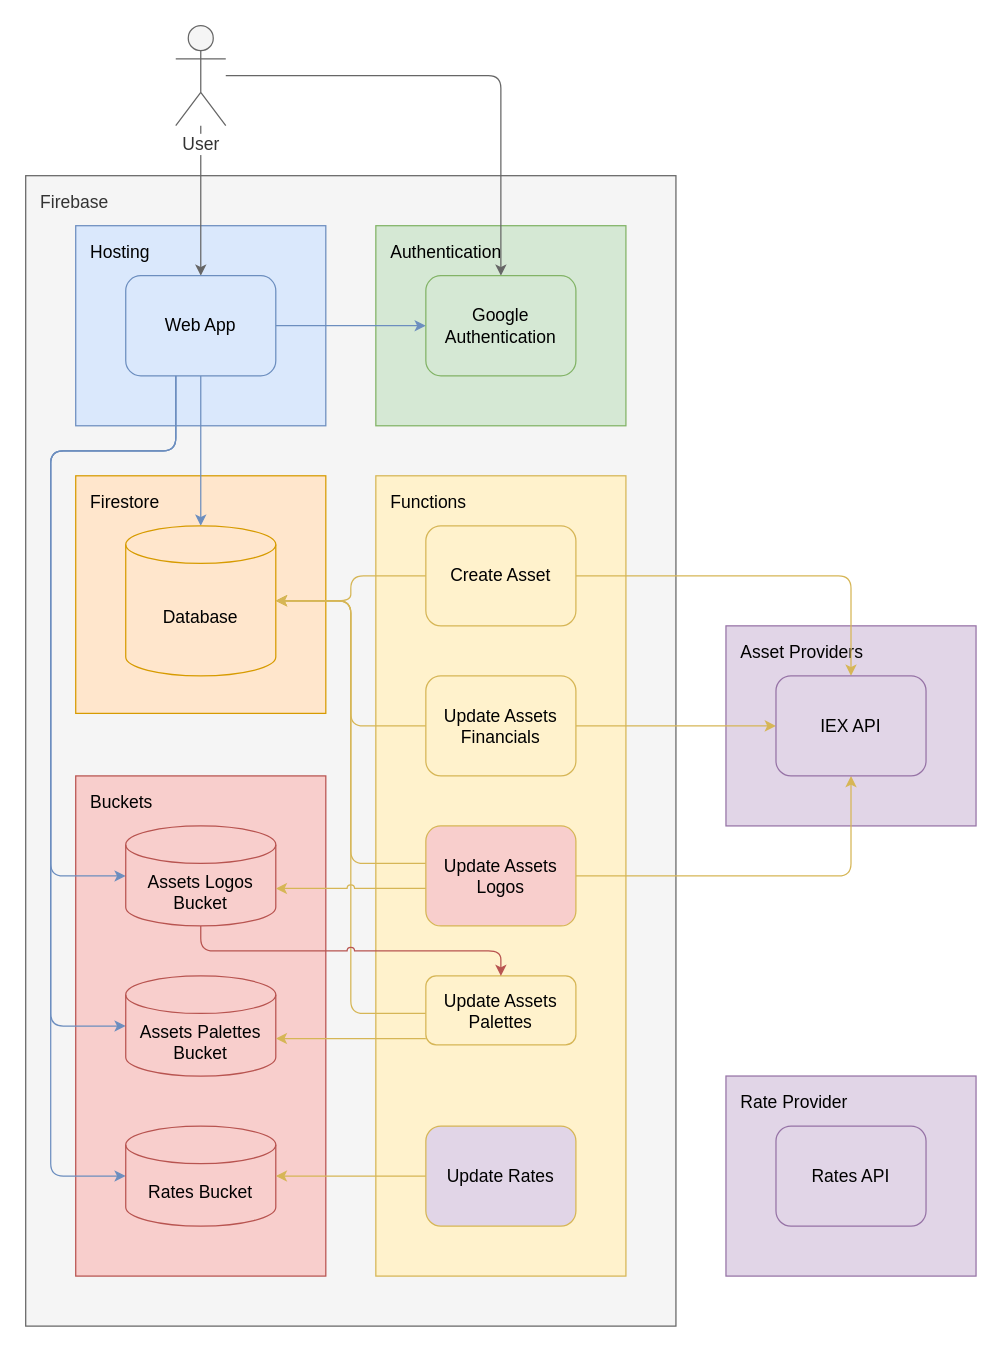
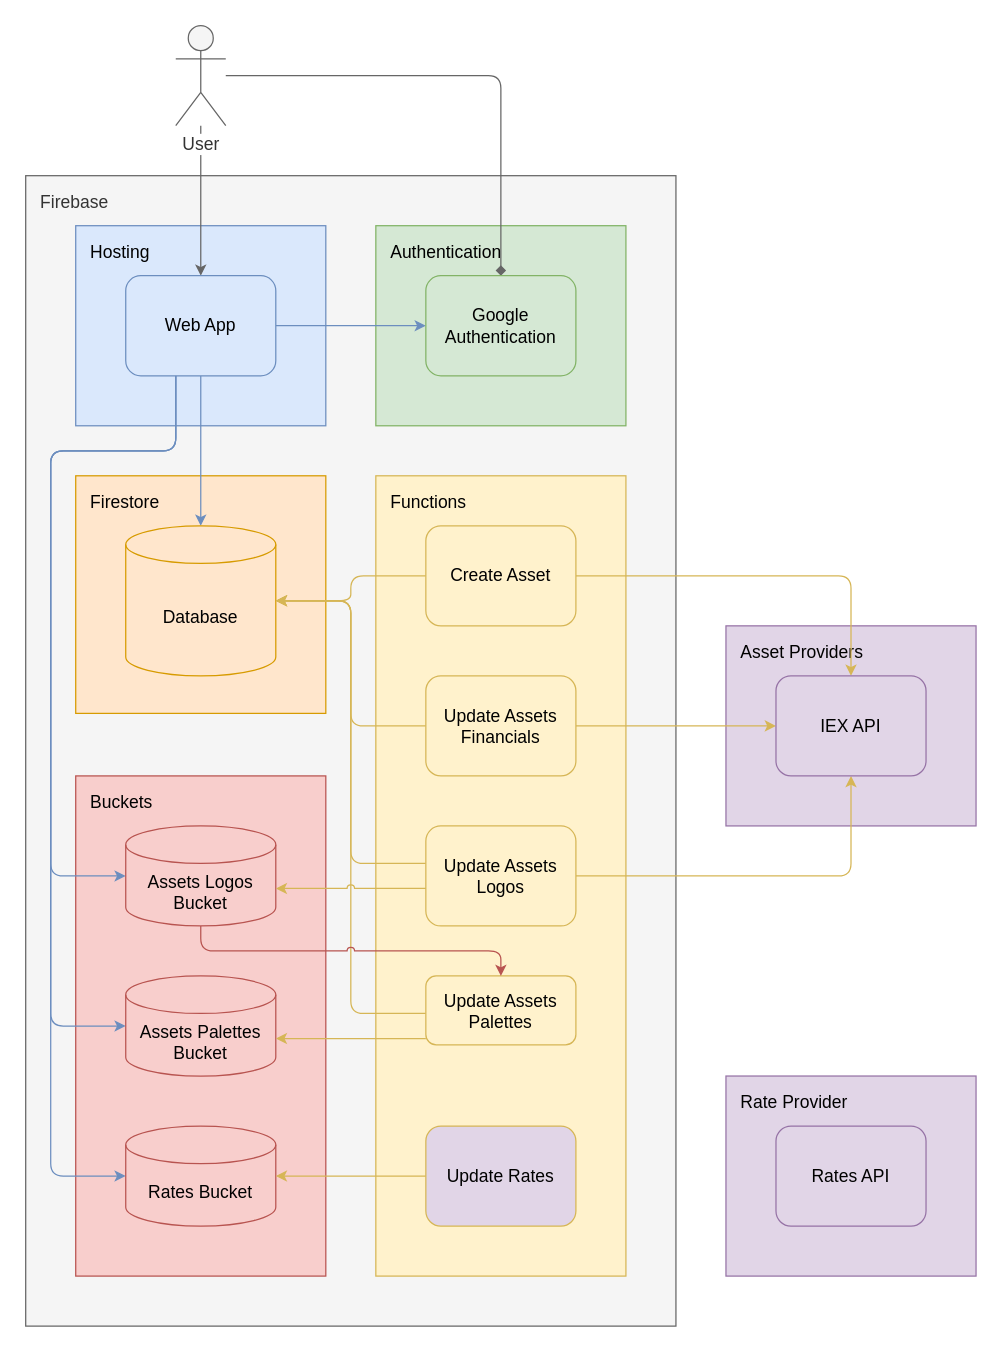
(501, 266) -> (501, 265)
(501, 876) -> (501, 876)
